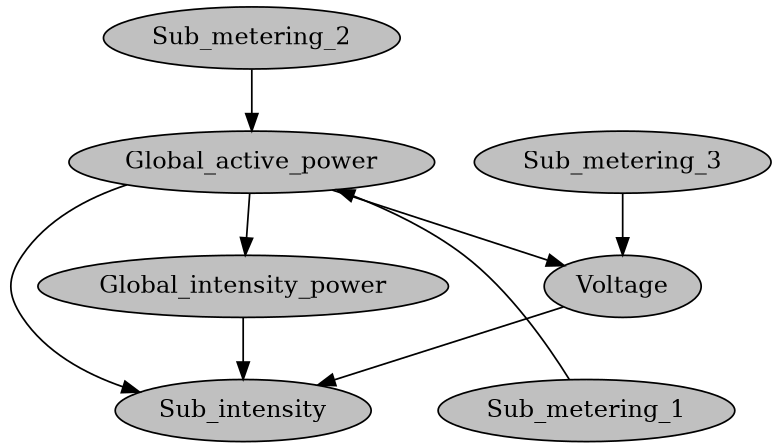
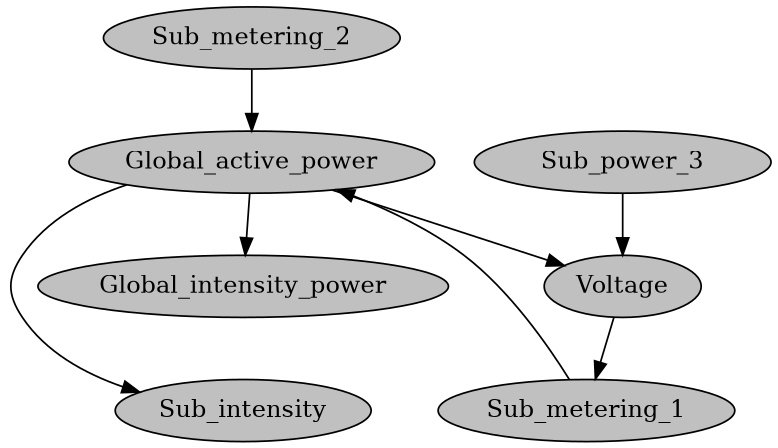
(623, 162) -> (623, 162)
(243, 340) -> none
(449, 343) -> (607, 340)
